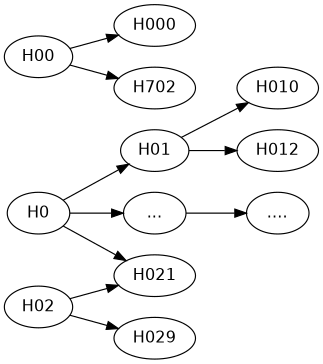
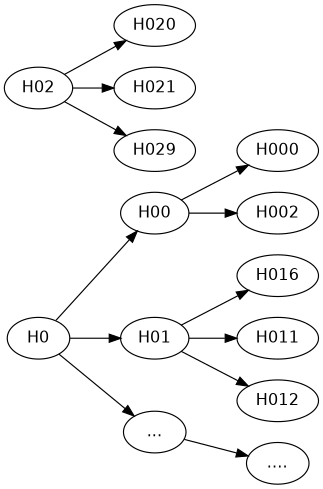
none -> (155, 25)
(155, 88) -> (278, 213)
(278, 88) -> (278, 276)
(89, 240) -> (93, 280)
none -> (278, 338)
